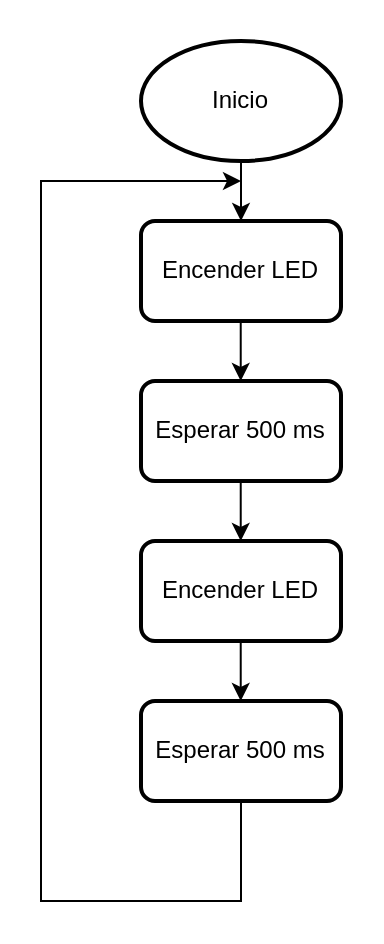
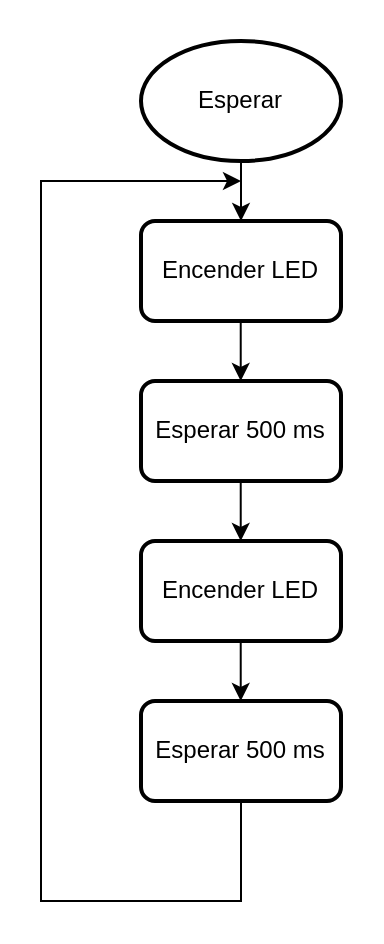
(241, 101) -> (241, 101)
